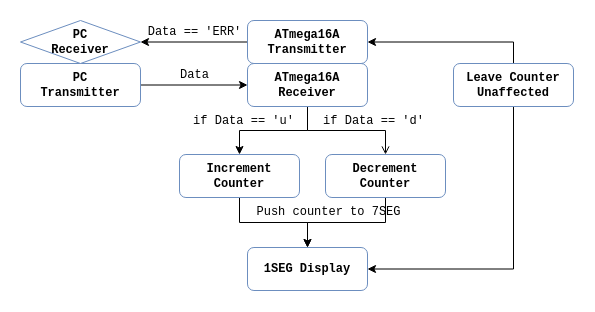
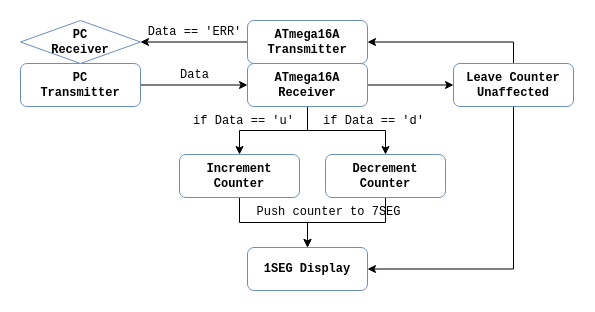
none -> (407, 85)
(386, 147) -> (386, 146)
